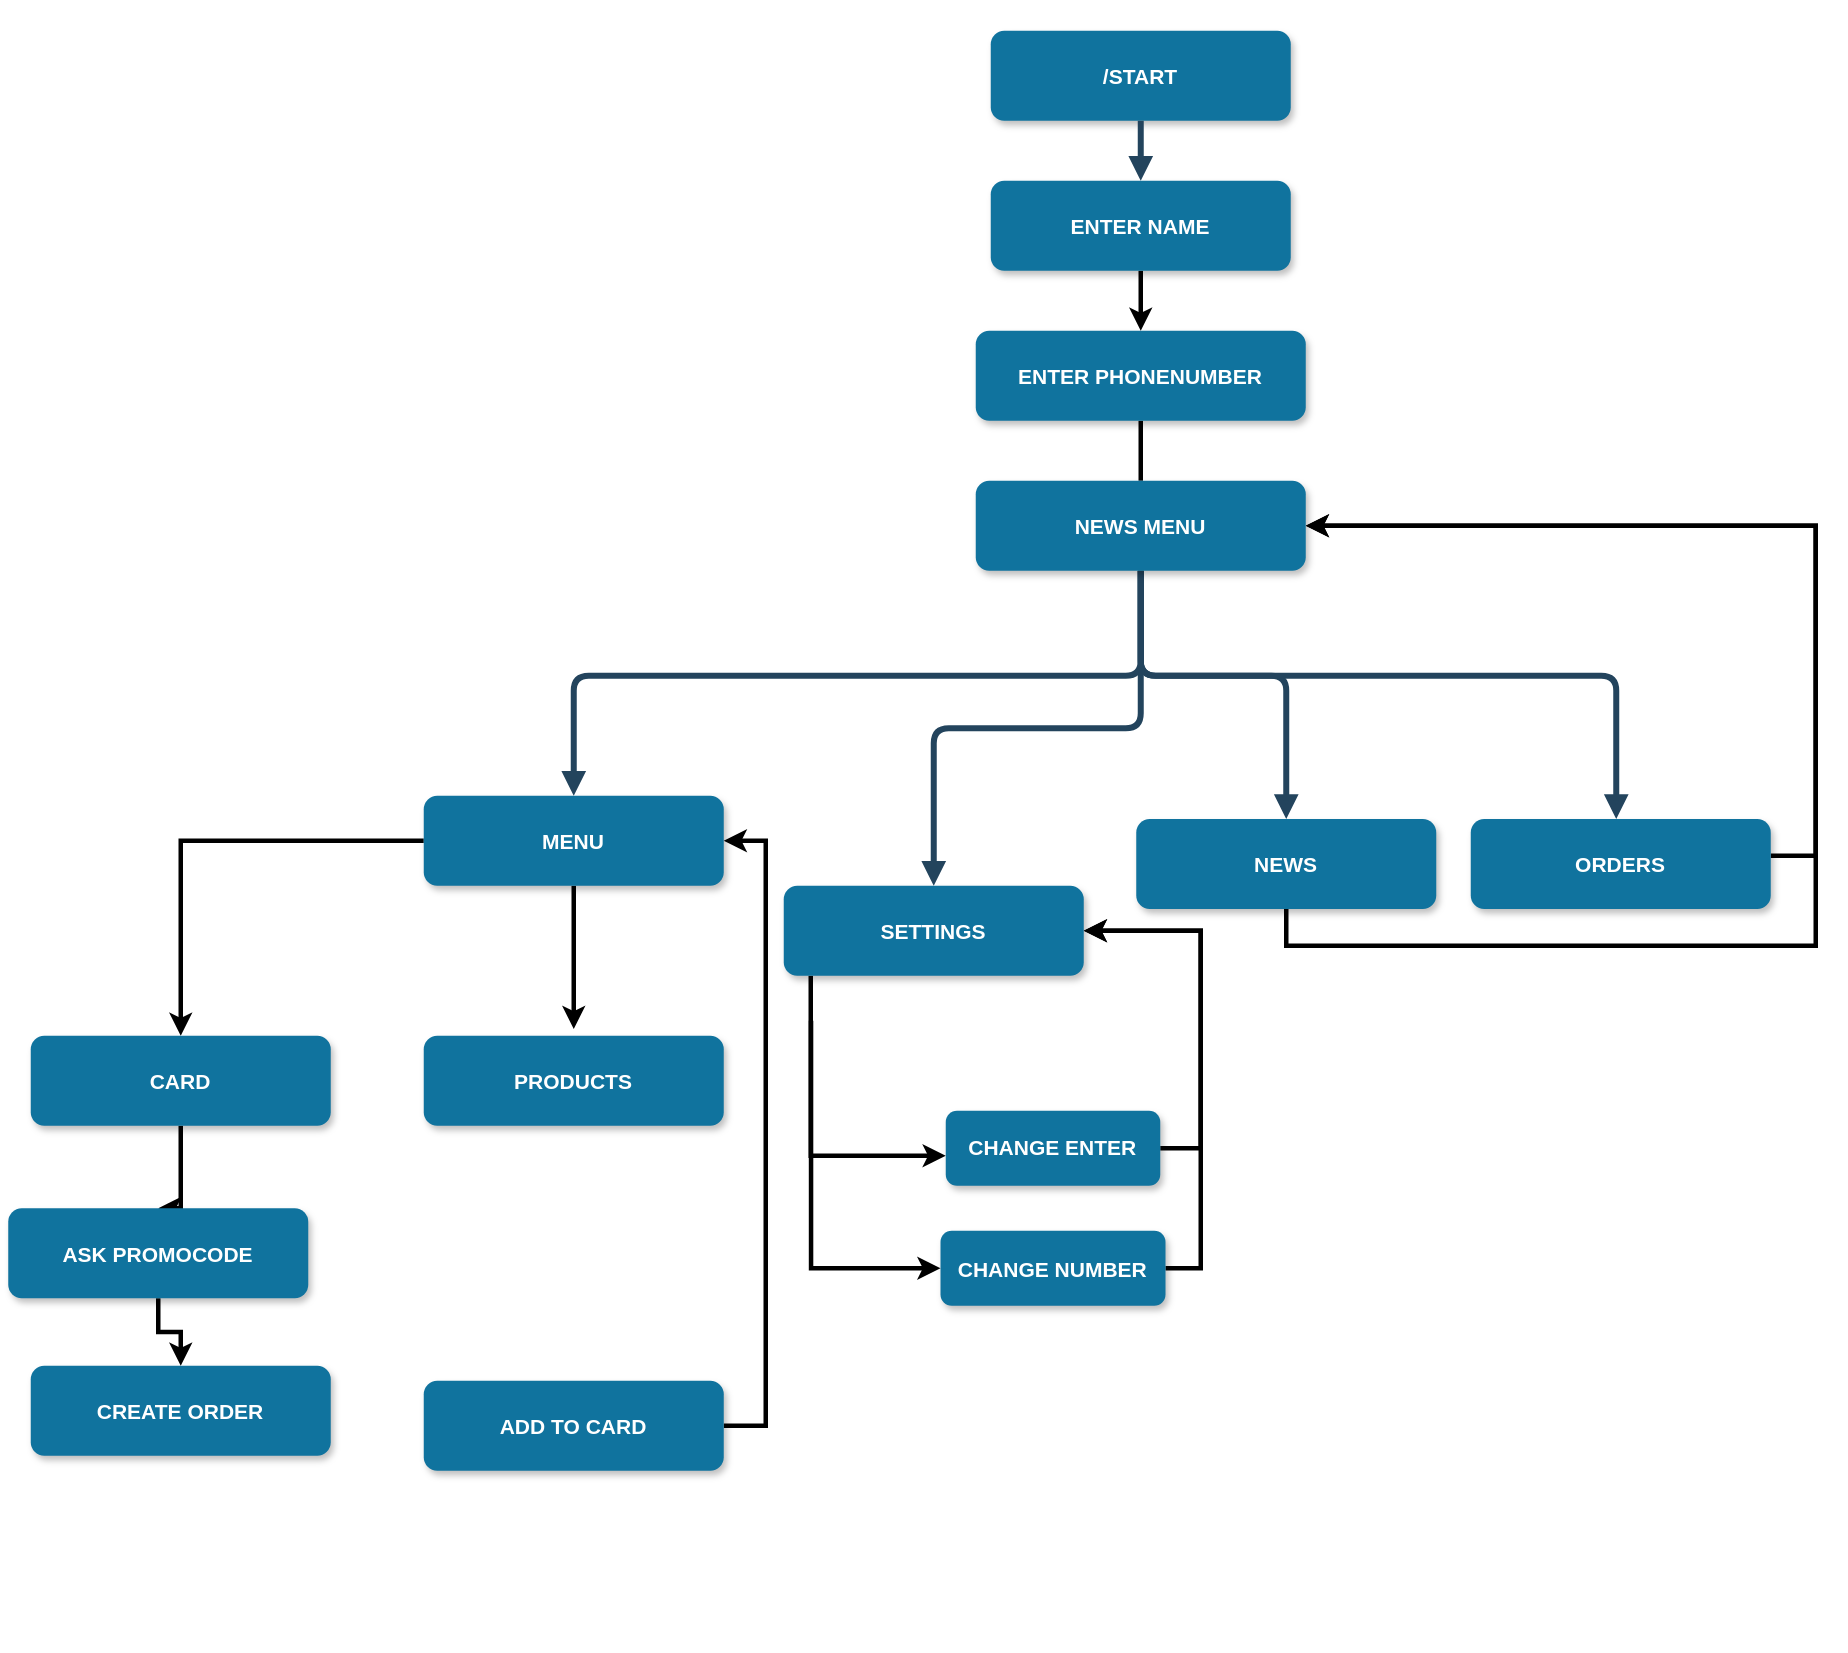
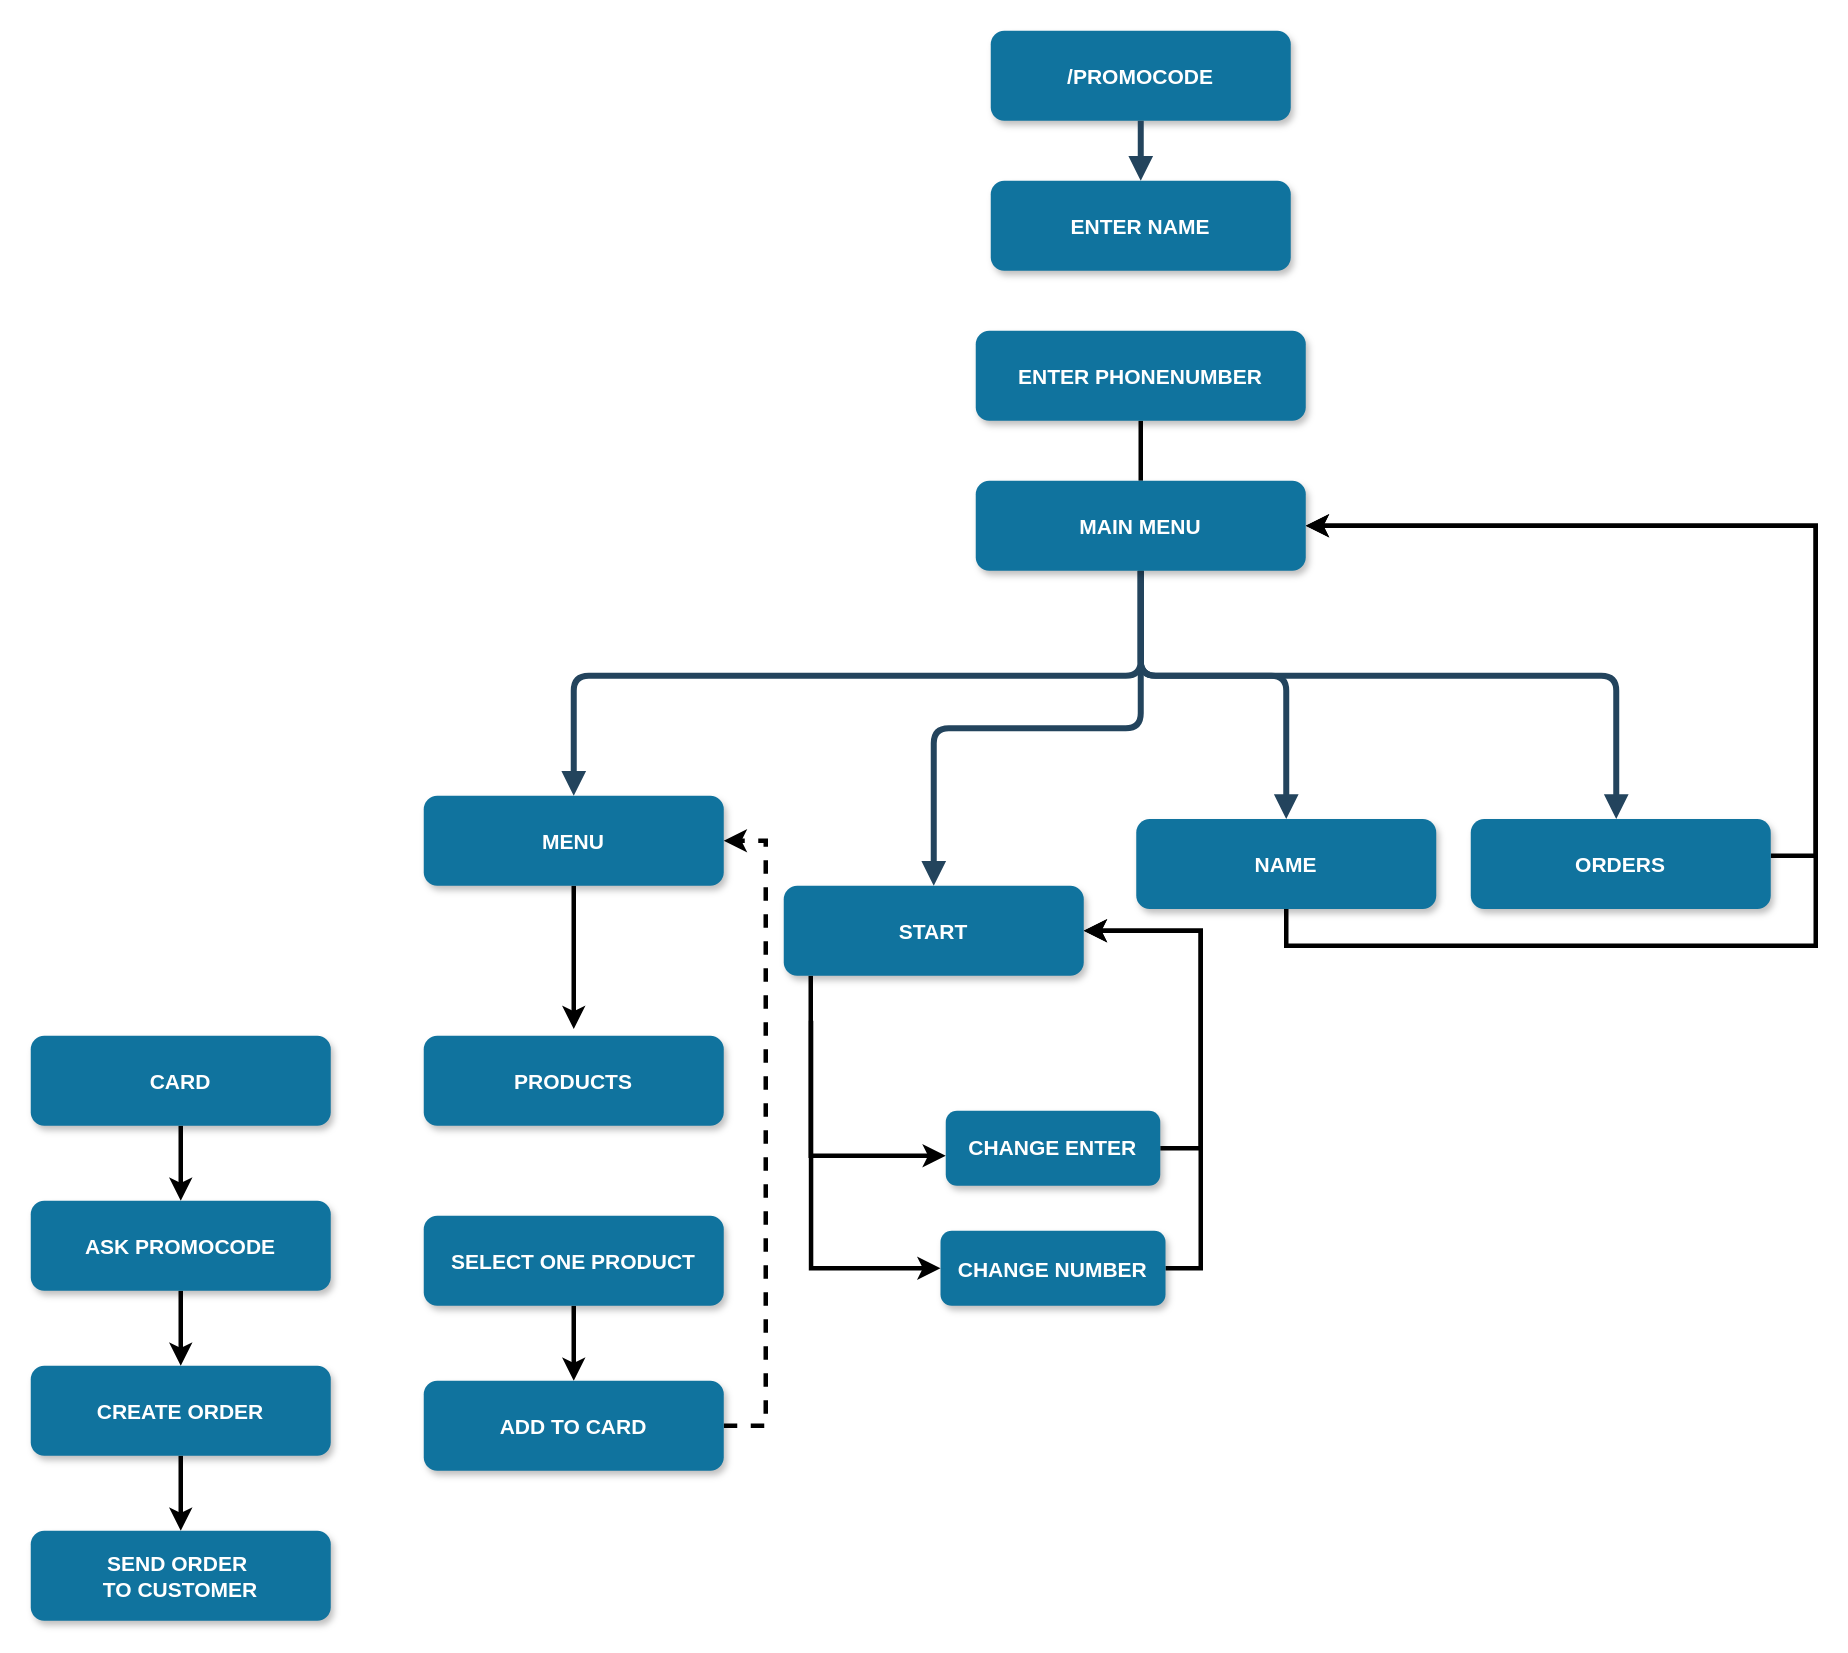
(1140, 77) -> (1140, 77)
(1141, 293) -> none
(1140, 527) -> (1140, 527)
(213, 841) -> none
(1286, 865) -> (1286, 865)
(933, 932) -> (933, 932)
(158, 1253) -> (181, 1246)
none -> (574, 1261)
none -> (574, 1335)
(766, 1421) -> (766, 1421)
none -> (181, 1485)
none -> (181, 1576)
